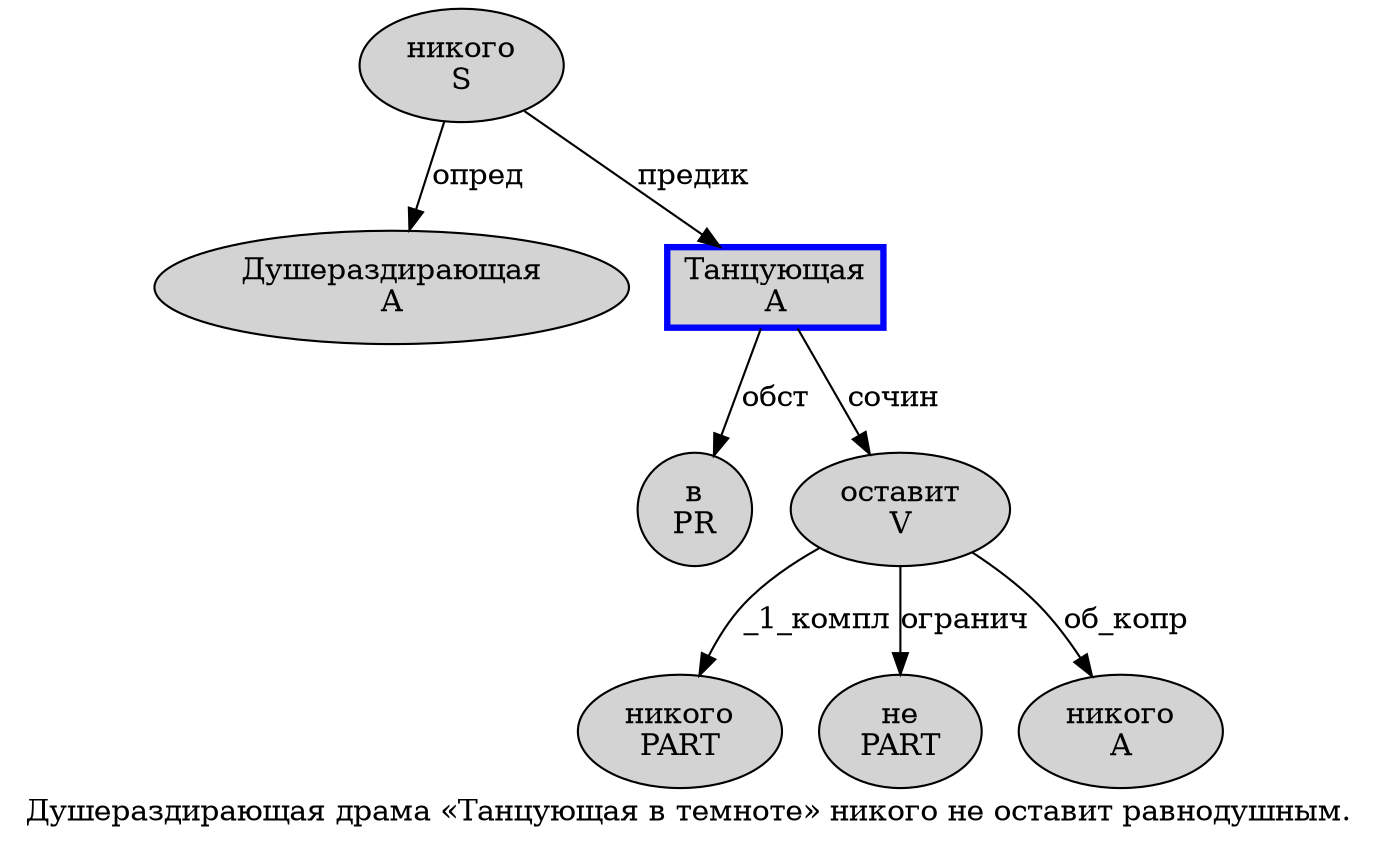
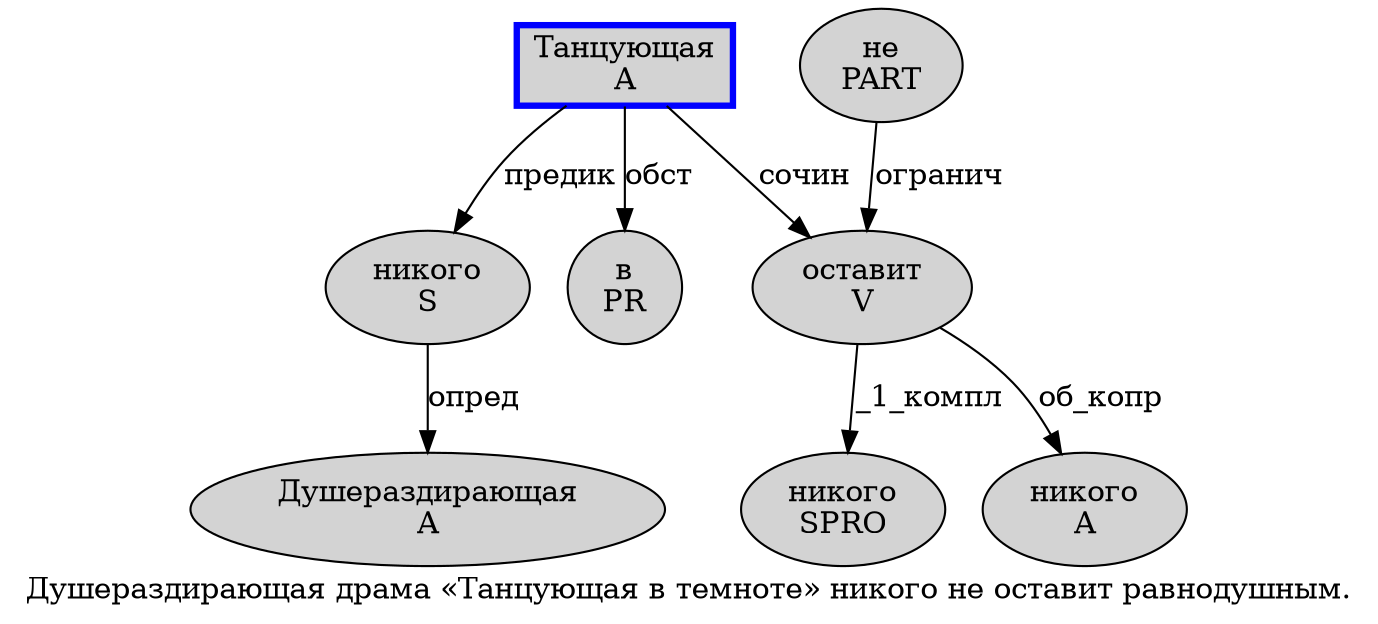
(613, 173) -> (510, 154)
(900, 609) -> (873, 165)
(680, 731) -> (843, 509)
